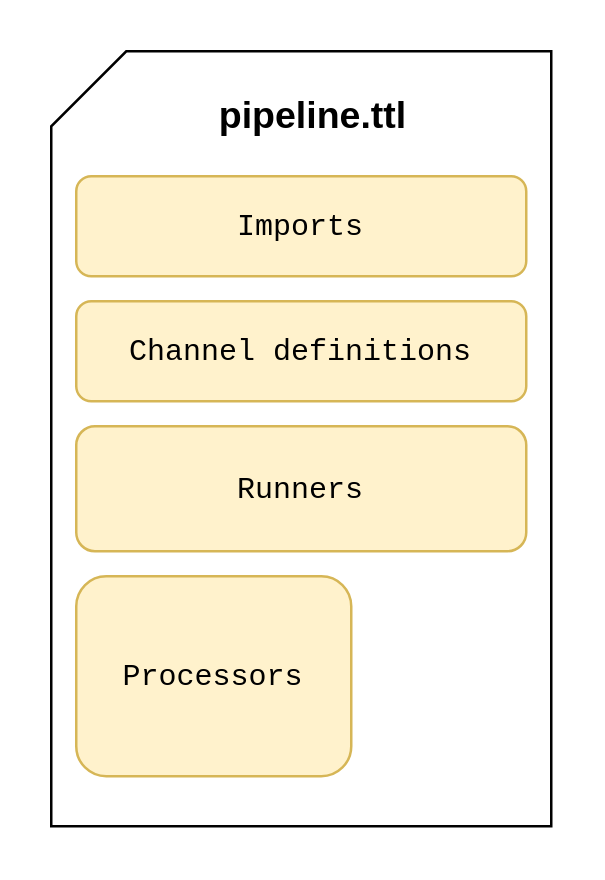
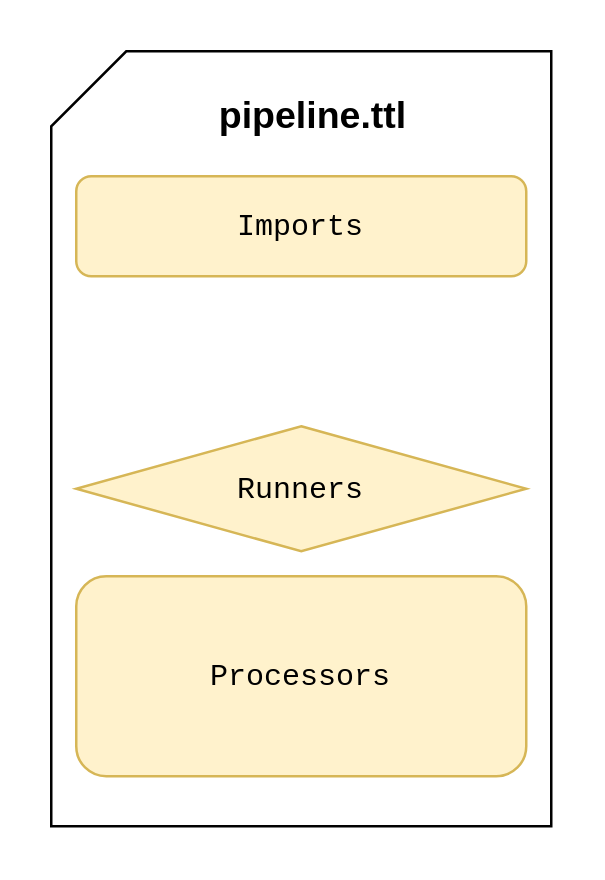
(301, 351) -> none
(301, 489) -> (301, 489)
(214, 676) -> (301, 676)
